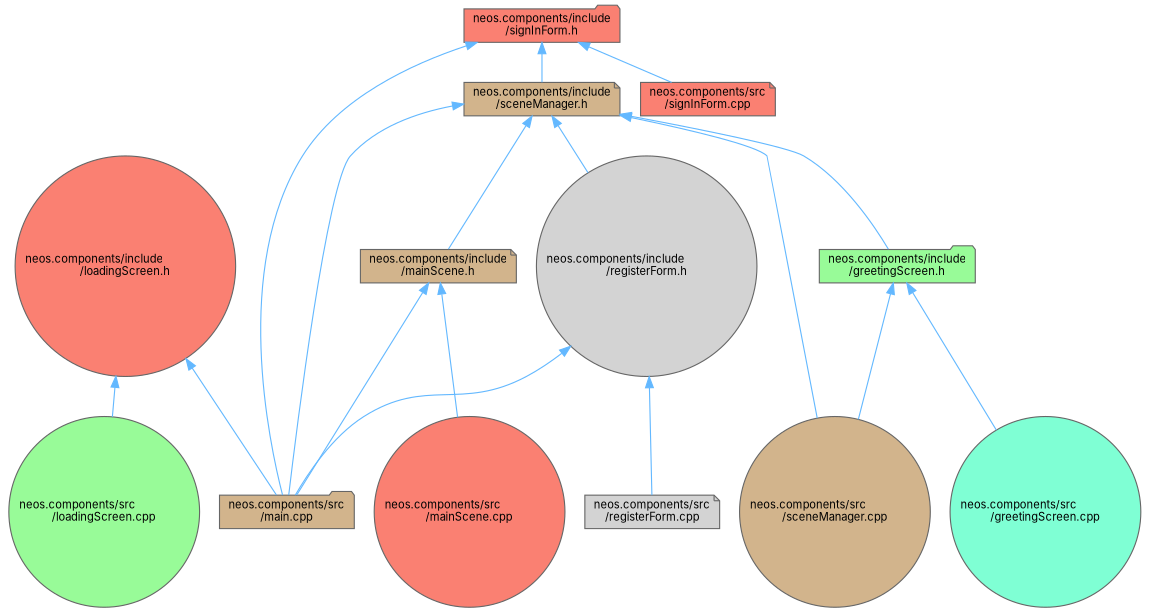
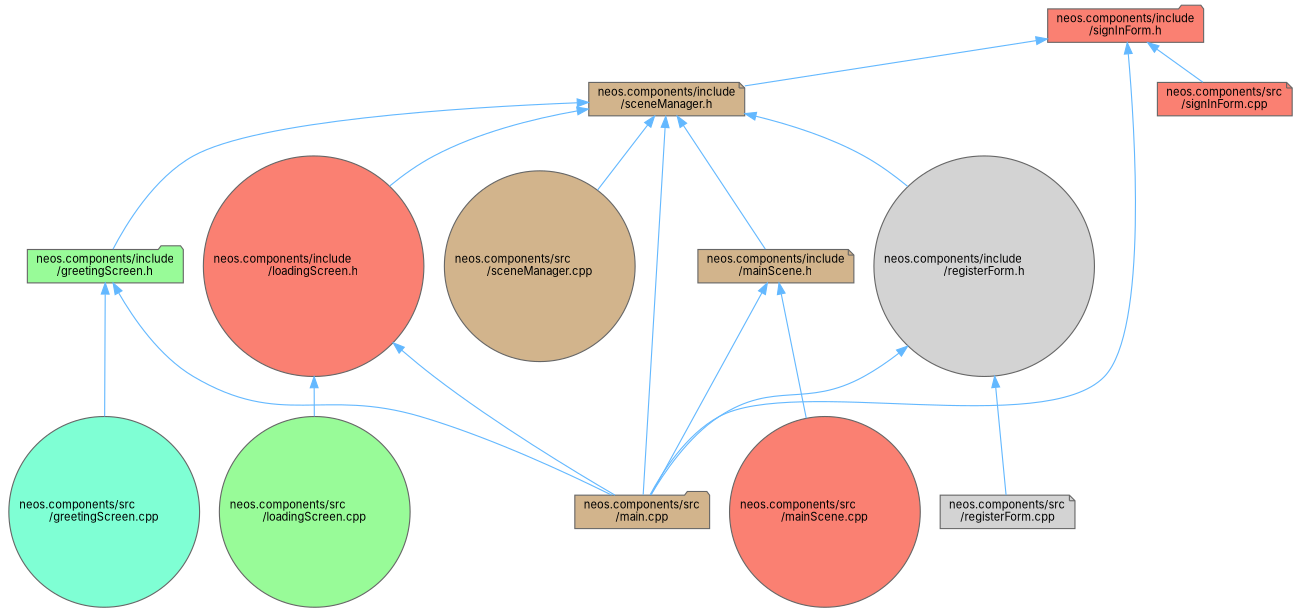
none -> (478, 137)
(874, 357) -> (352, 405)
